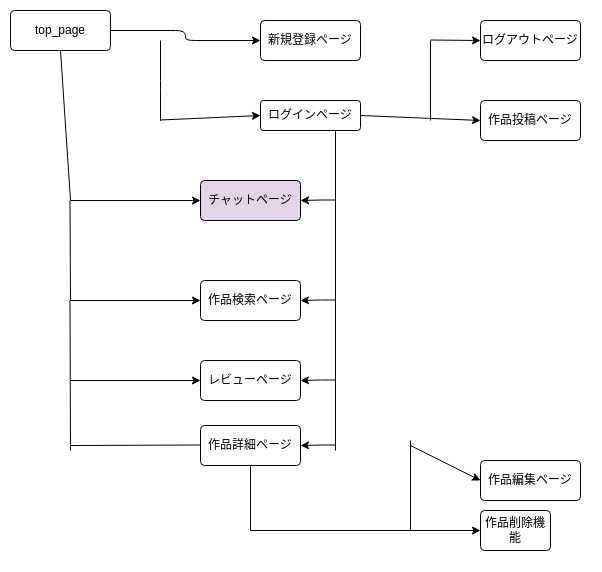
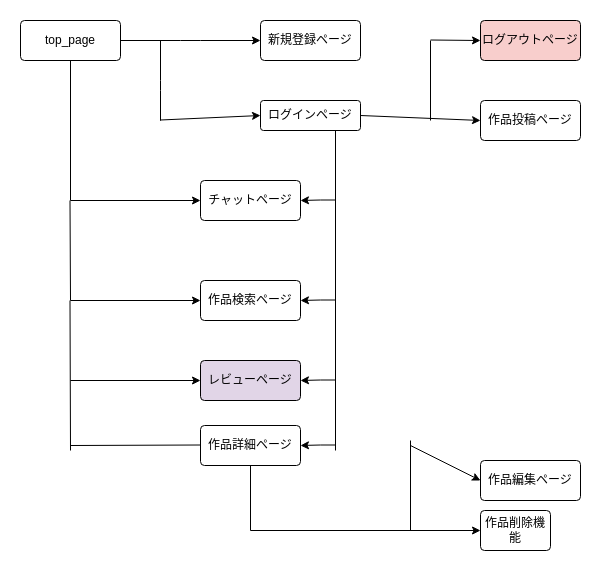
(61, 31) -> (71, 41)
(531, 41) -> (531, 41)
(251, 201) -> (251, 201)
(251, 381) -> (251, 381)
